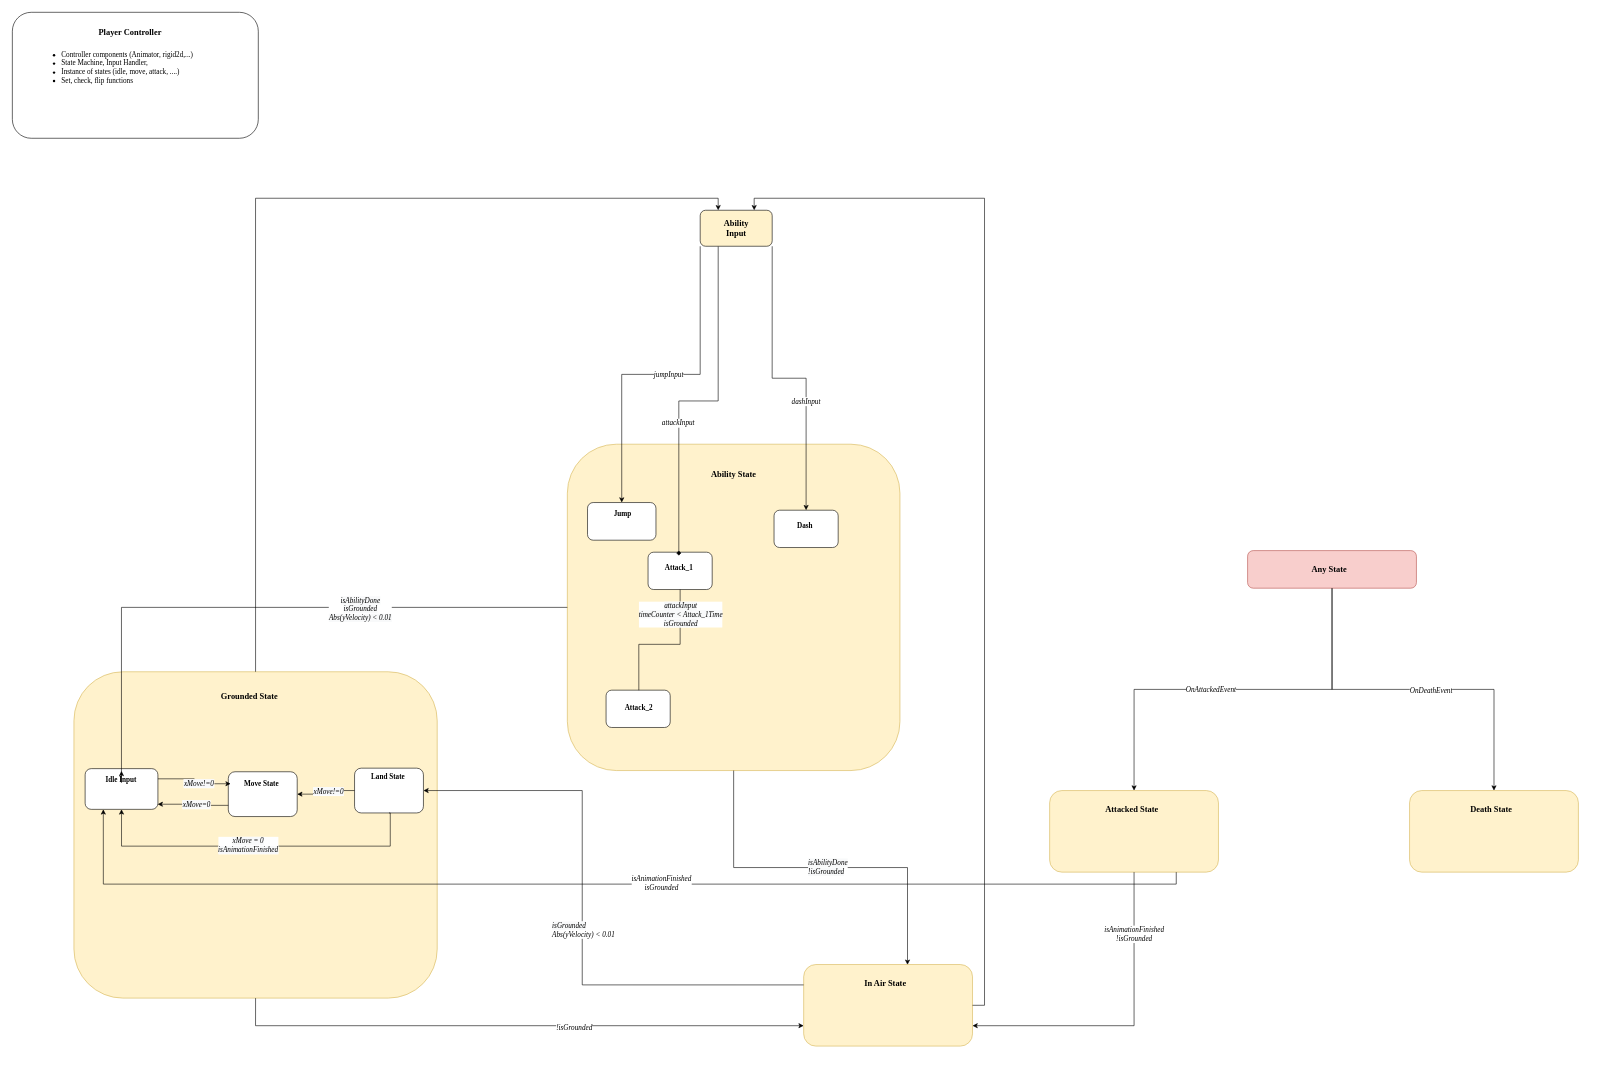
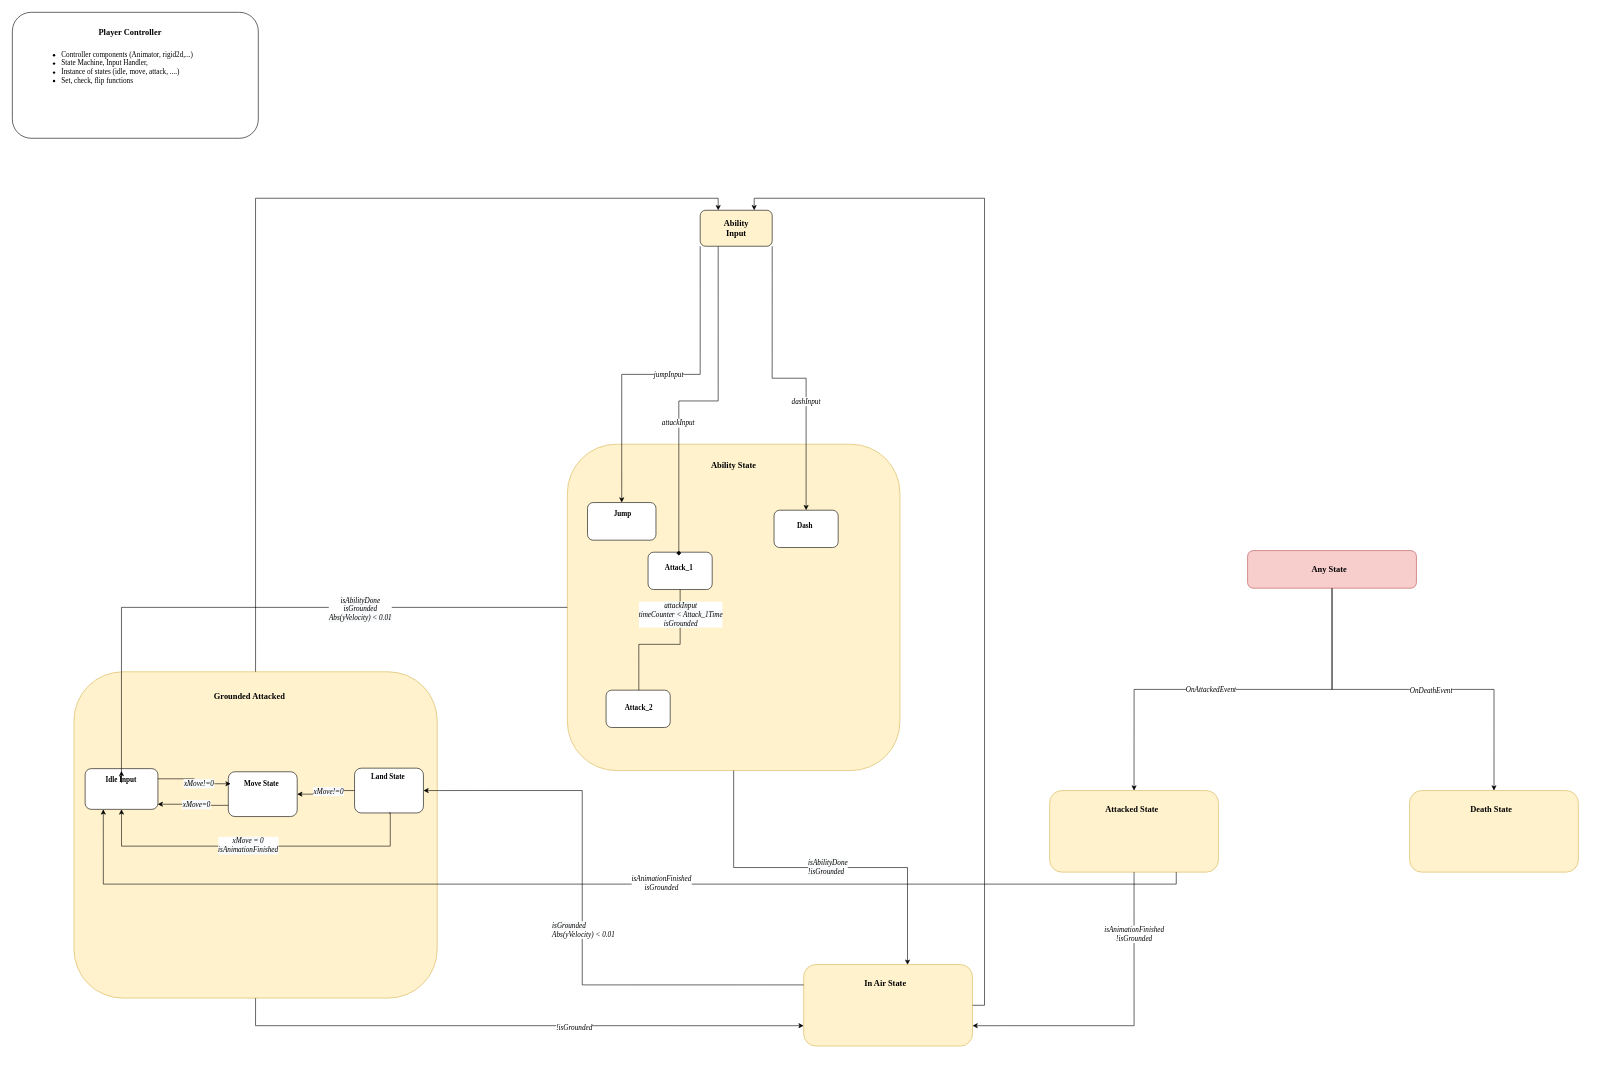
(734, 475) -> (734, 466)
(250, 697) -> (250, 697)
